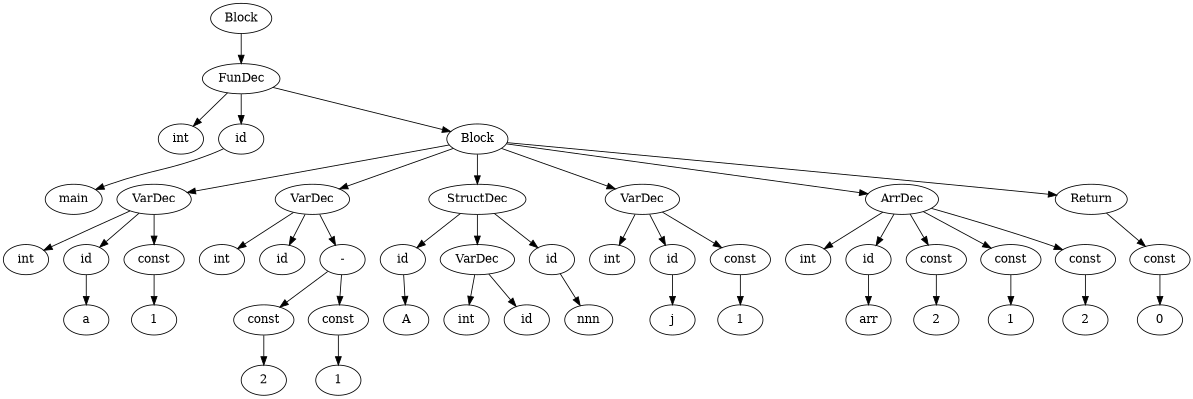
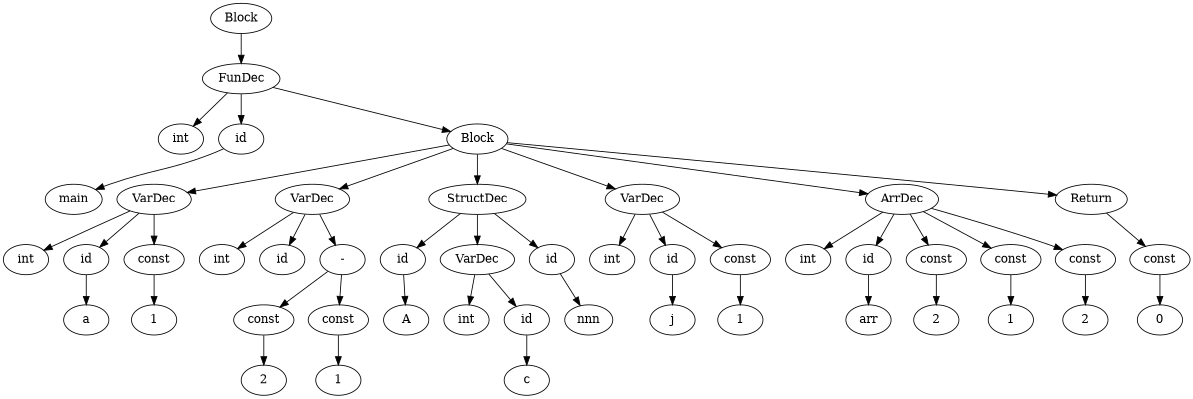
none -> (527, 380)
